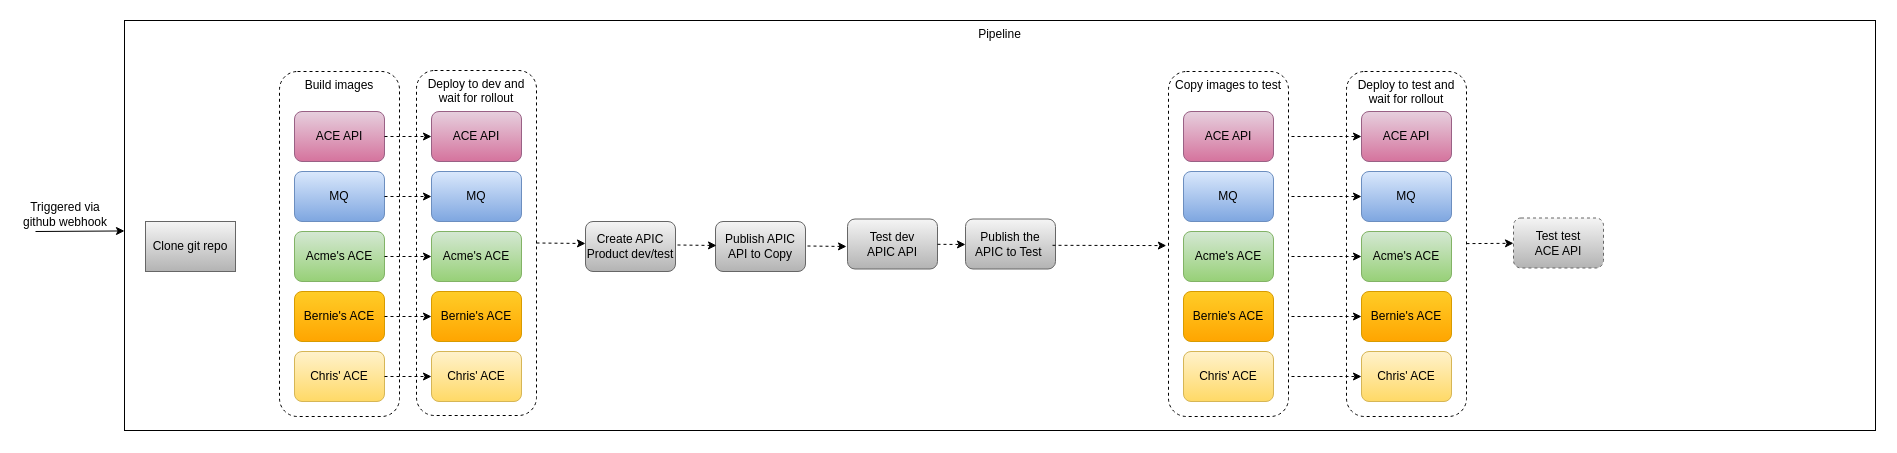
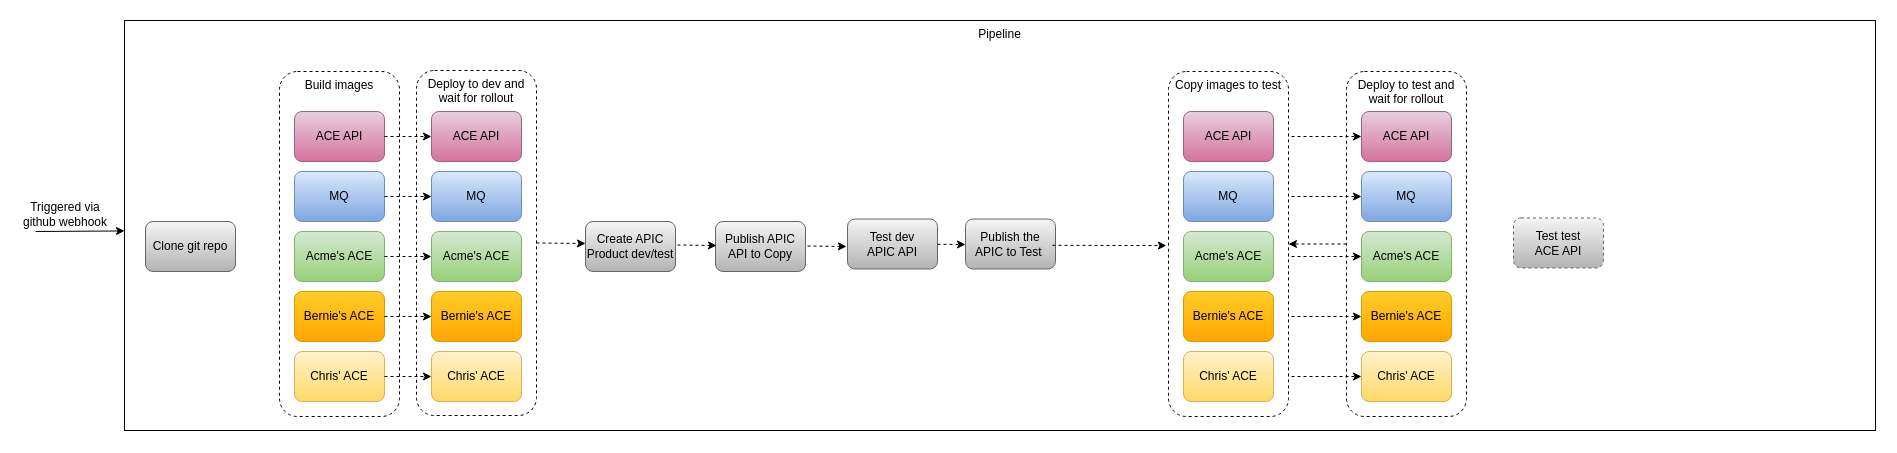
(1487, 243) -> (1321, 244)
(191, 247) -> (191, 247)
